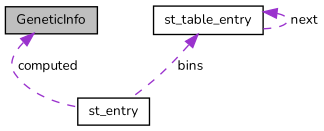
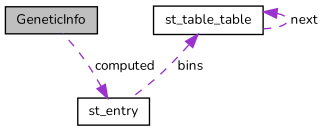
(208, 20) -> (208, 20)
(28, 87) -> (84, 59)
